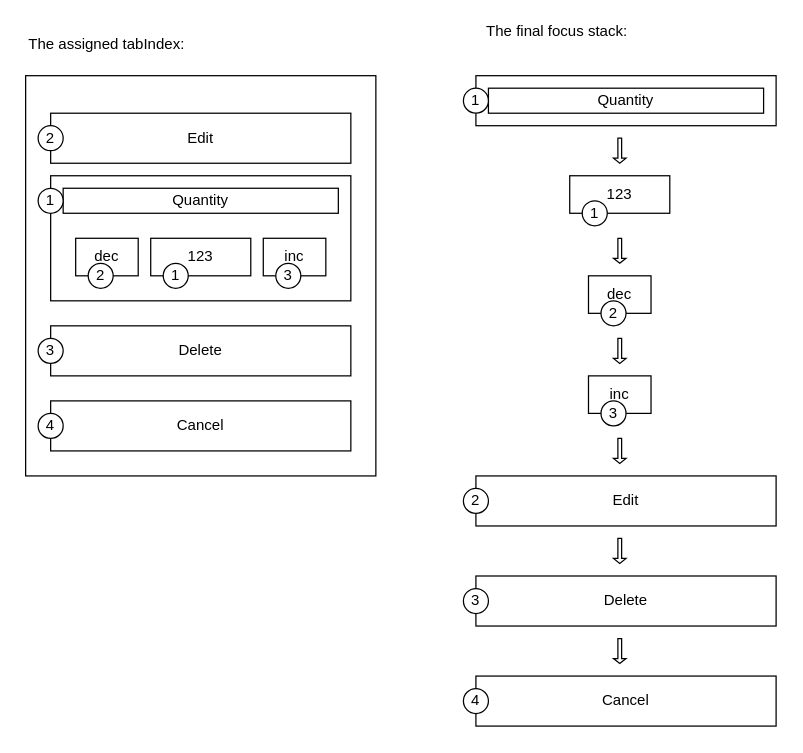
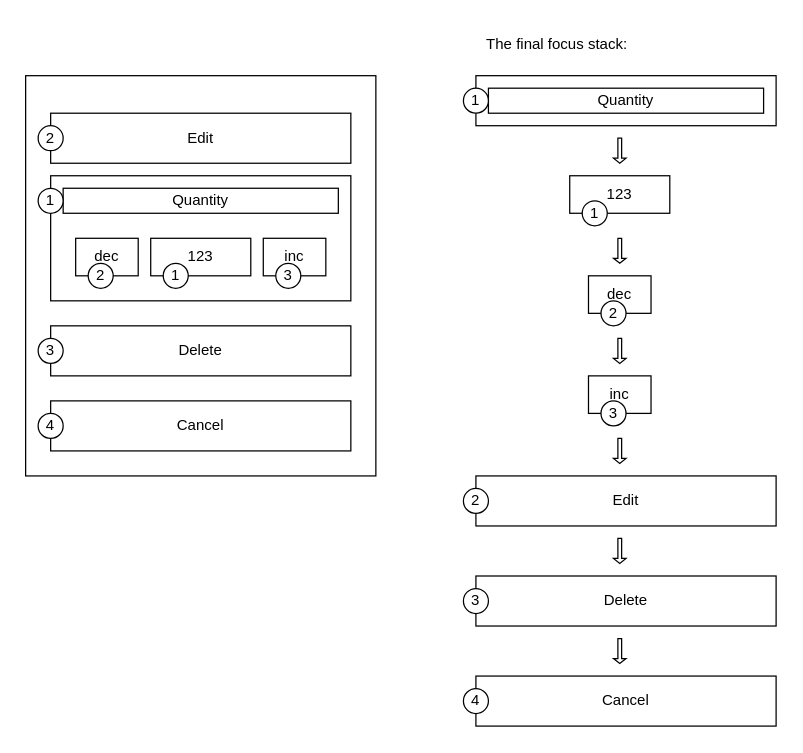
(557, 32) -> (557, 44)
(107, 44) -> none
